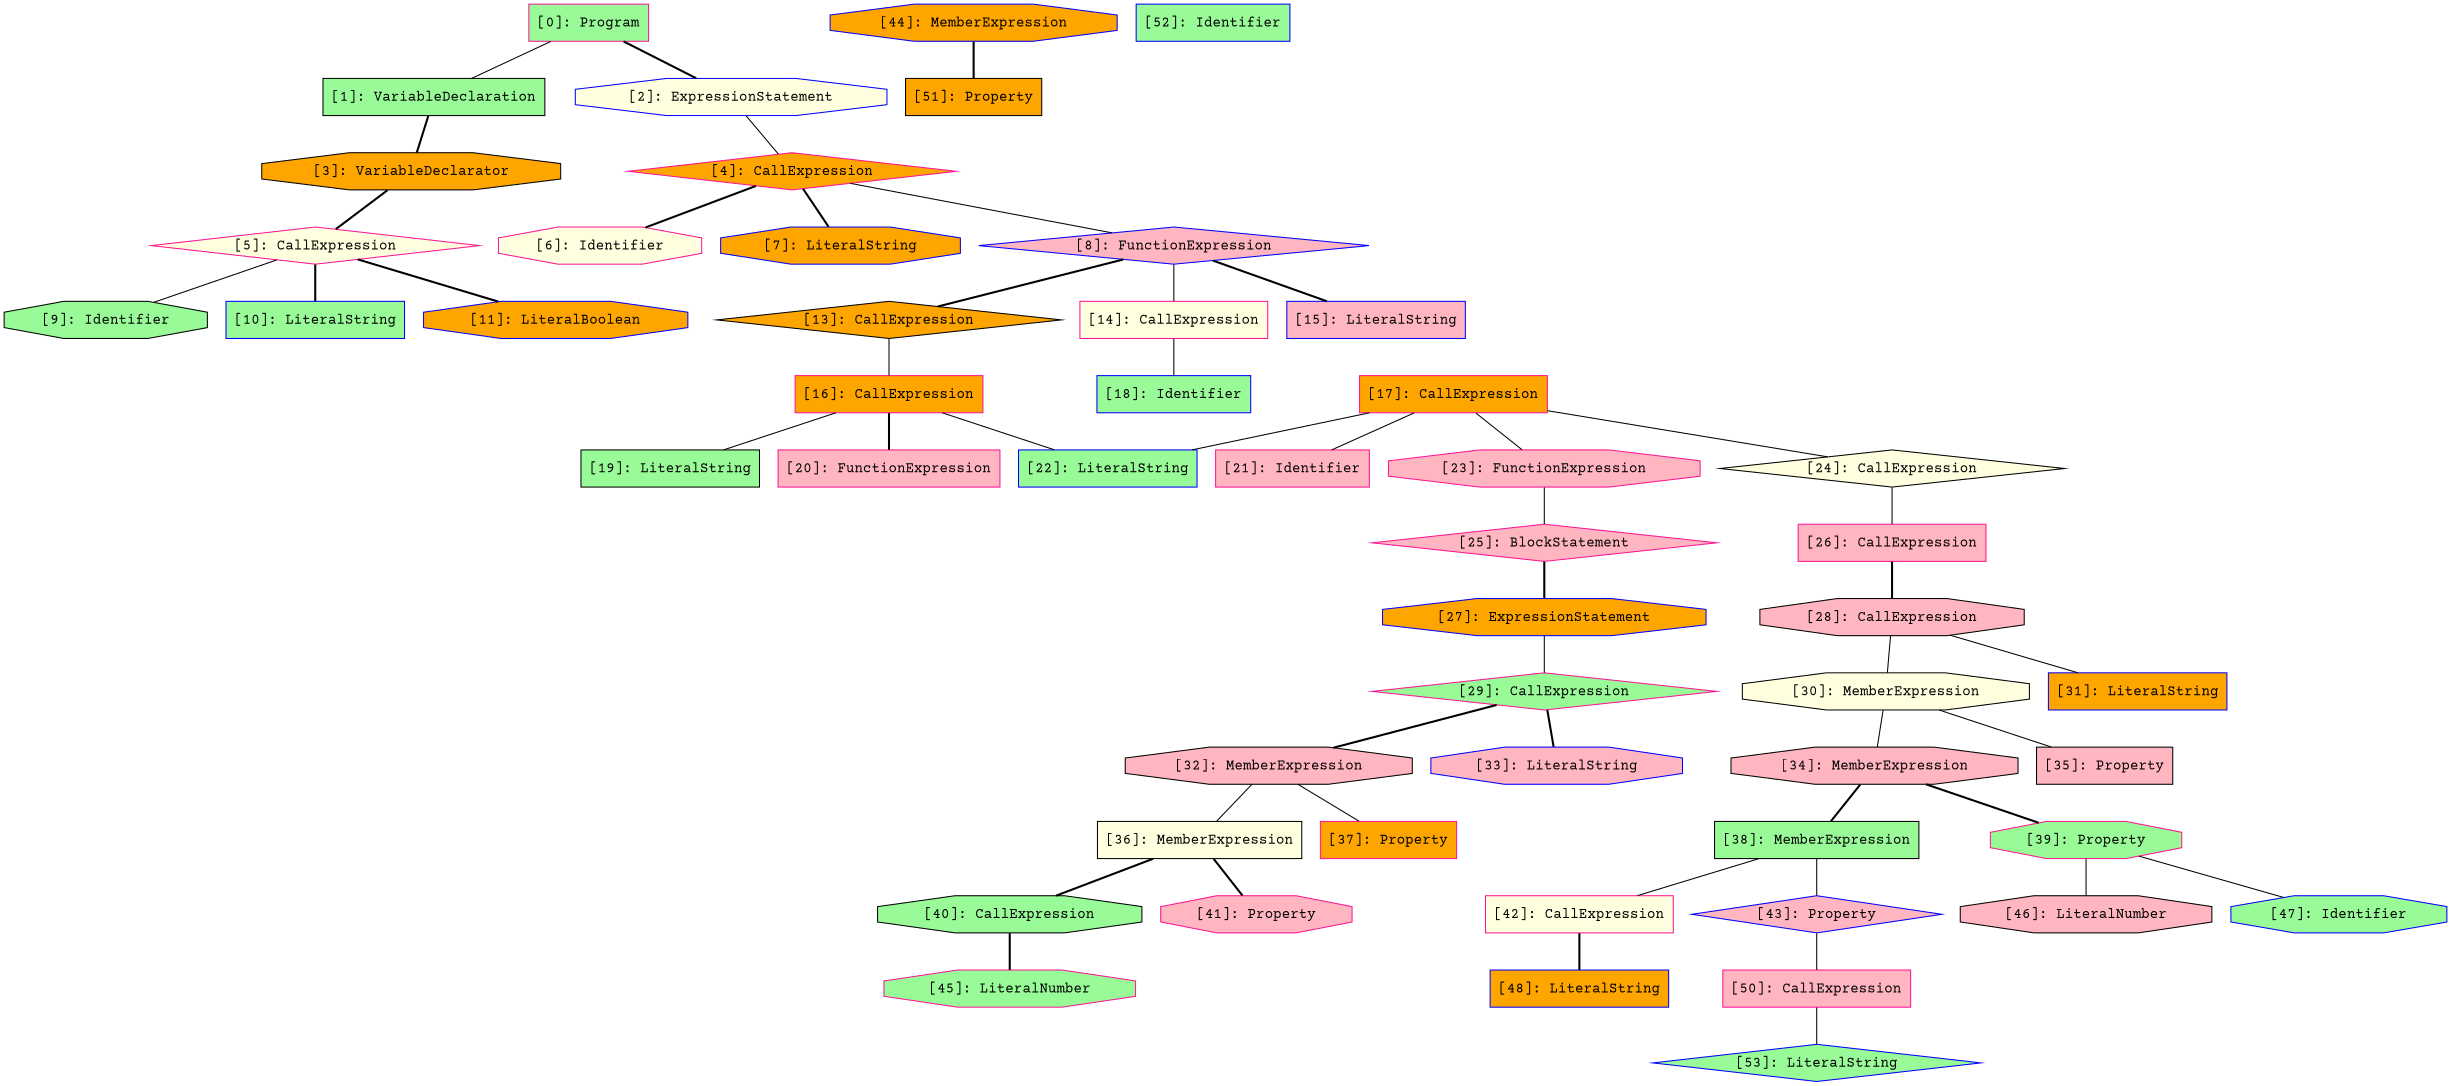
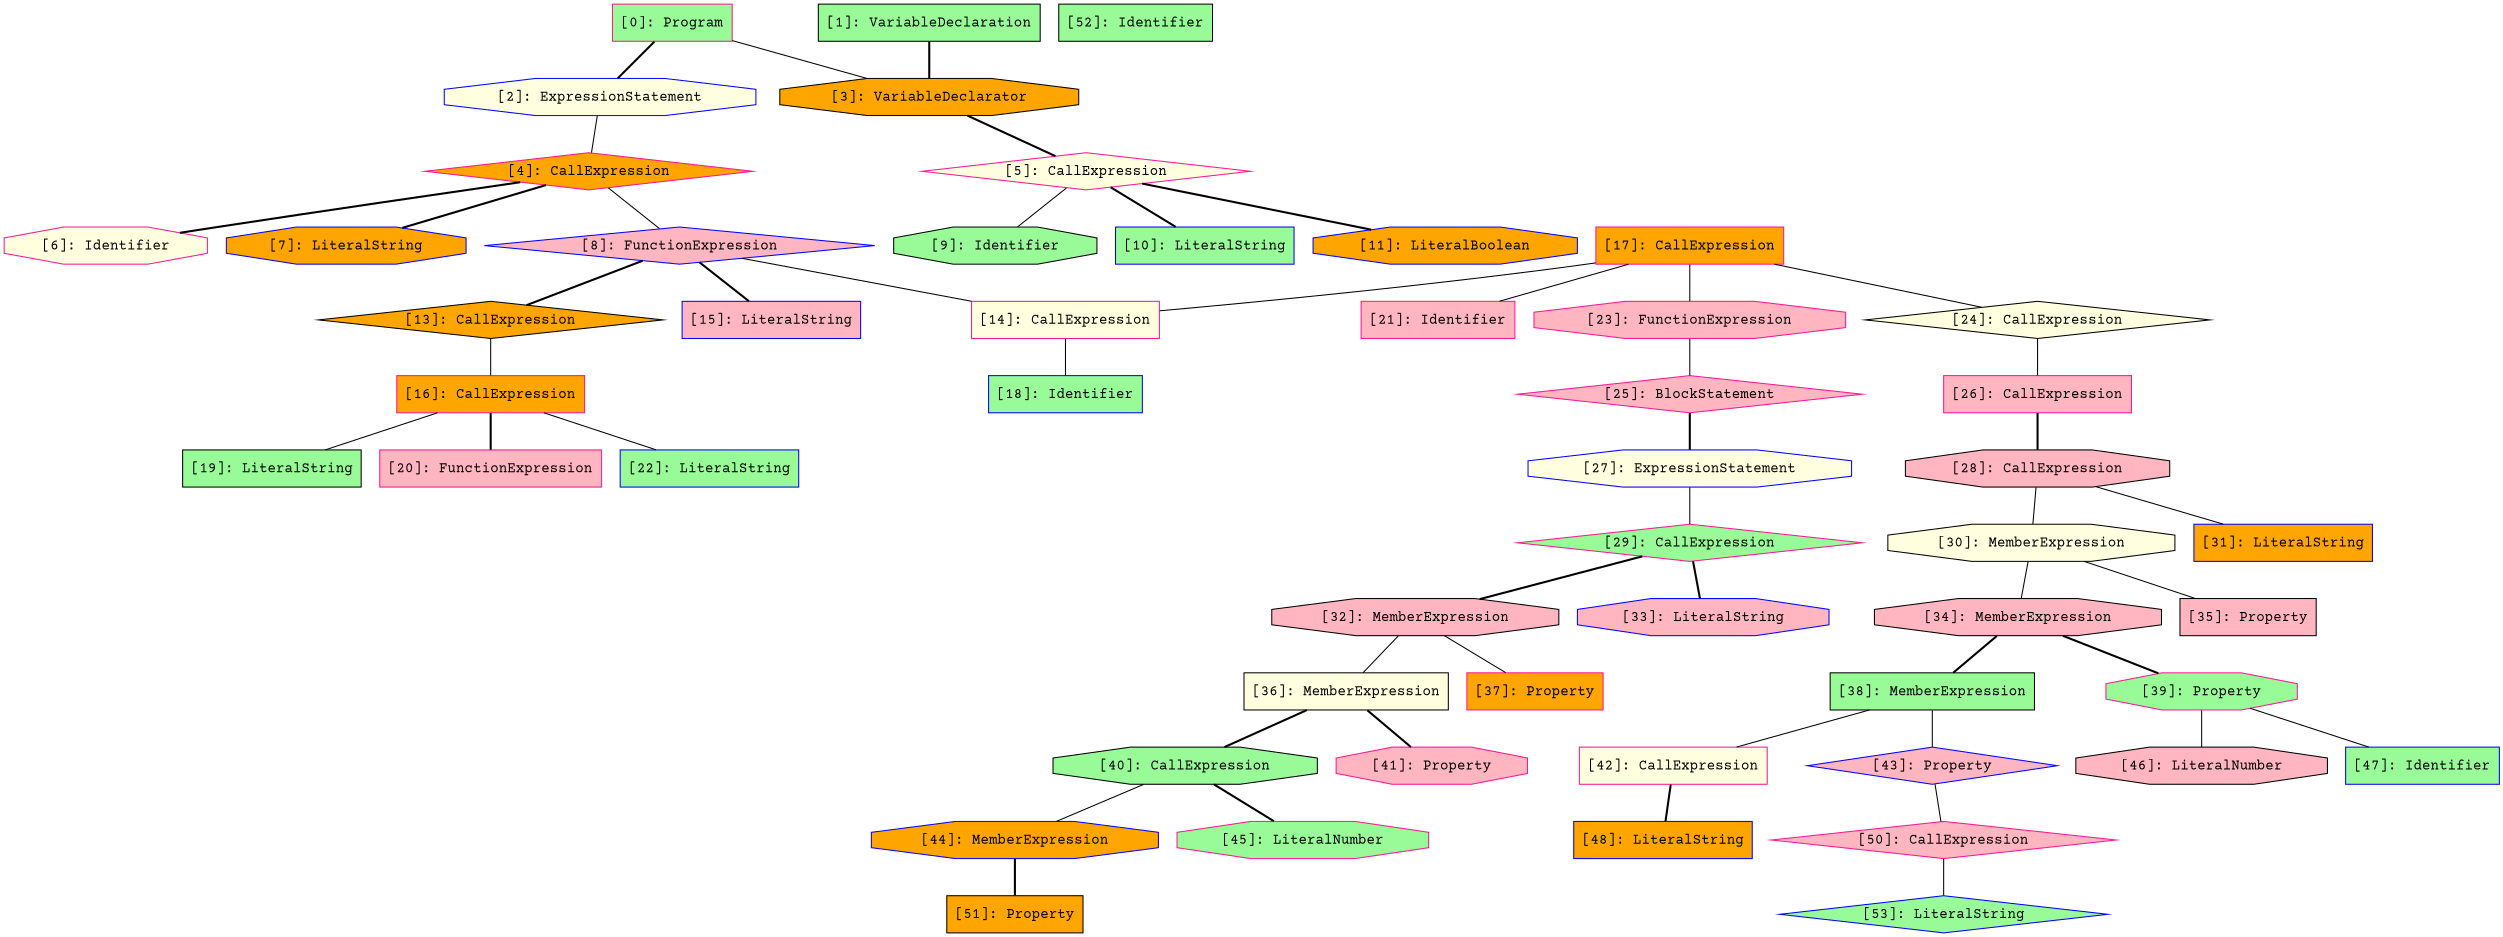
(1213, 23) -> (1136, 23)
(511, 60) -> (800, 60)
(1281, 431) -> (1378, 289)
(1544, 617) -> (1690, 469)
none -> (1100, 803)
(2339, 914) -> (2422, 766)
(1817, 989) -> (1944, 840)
